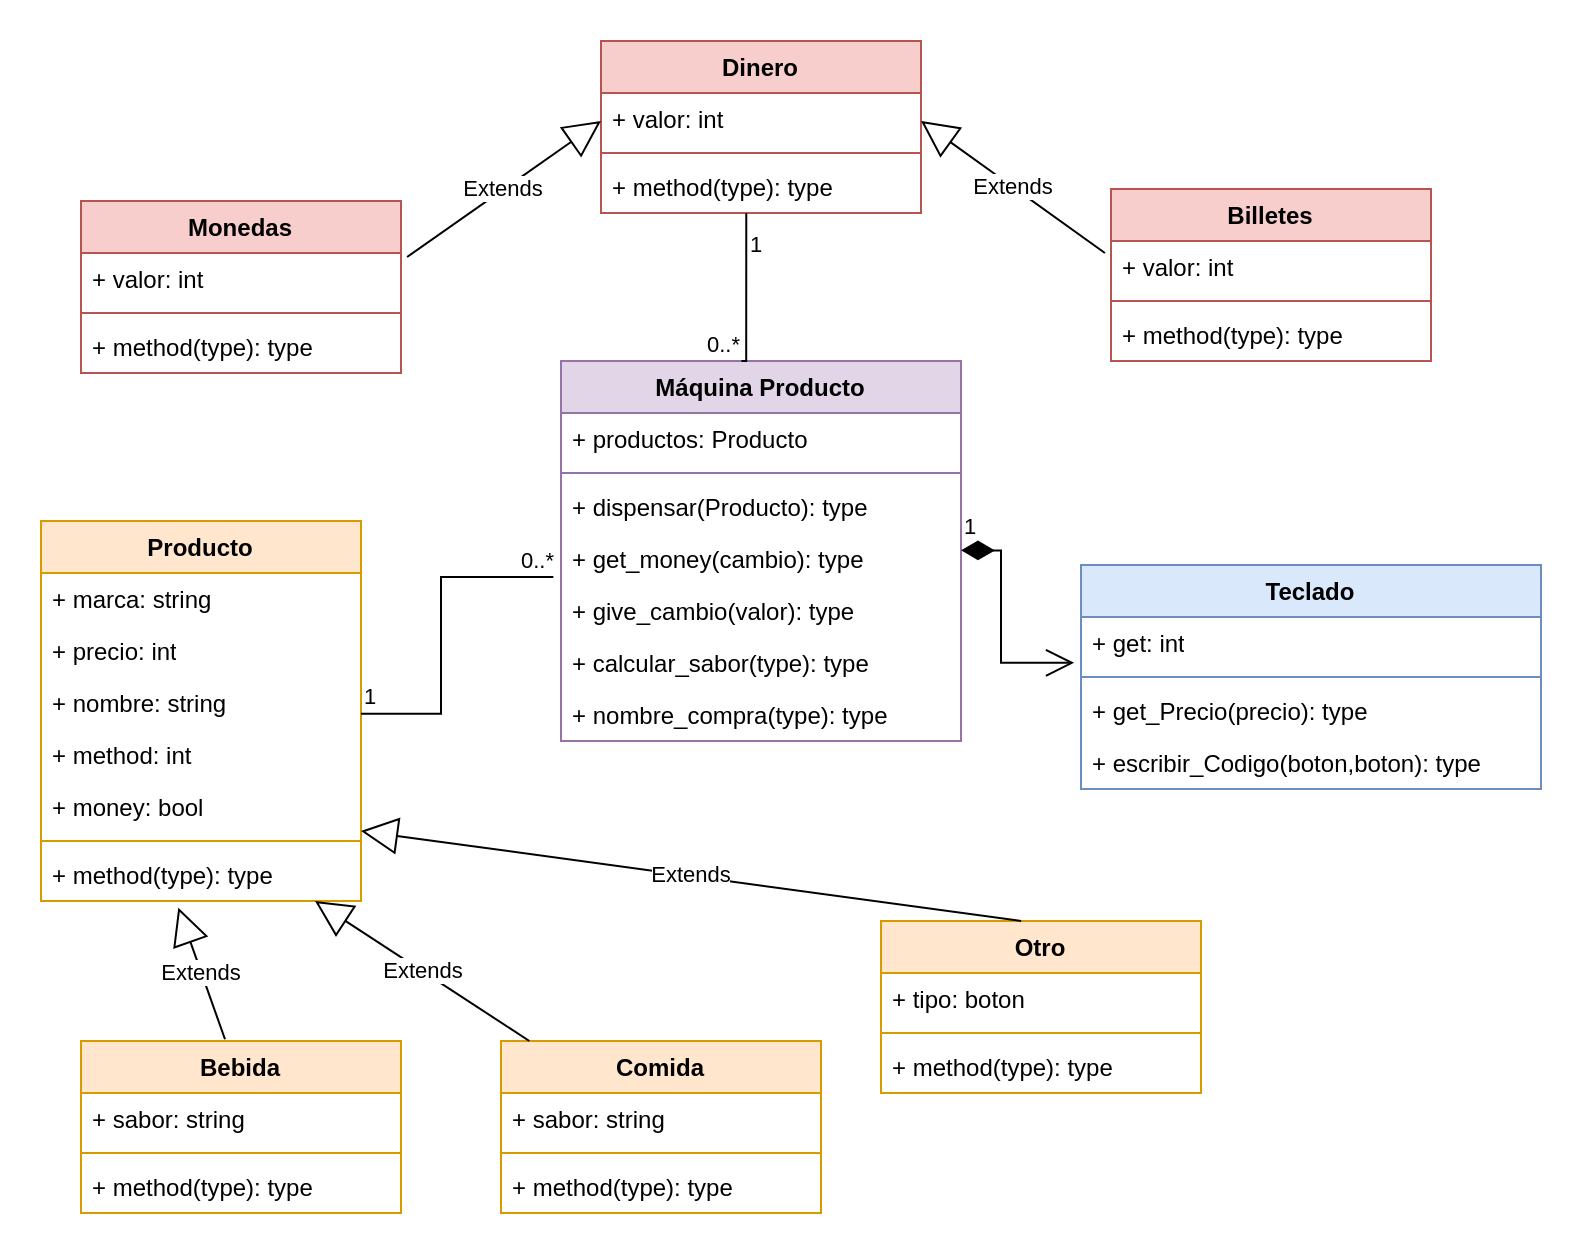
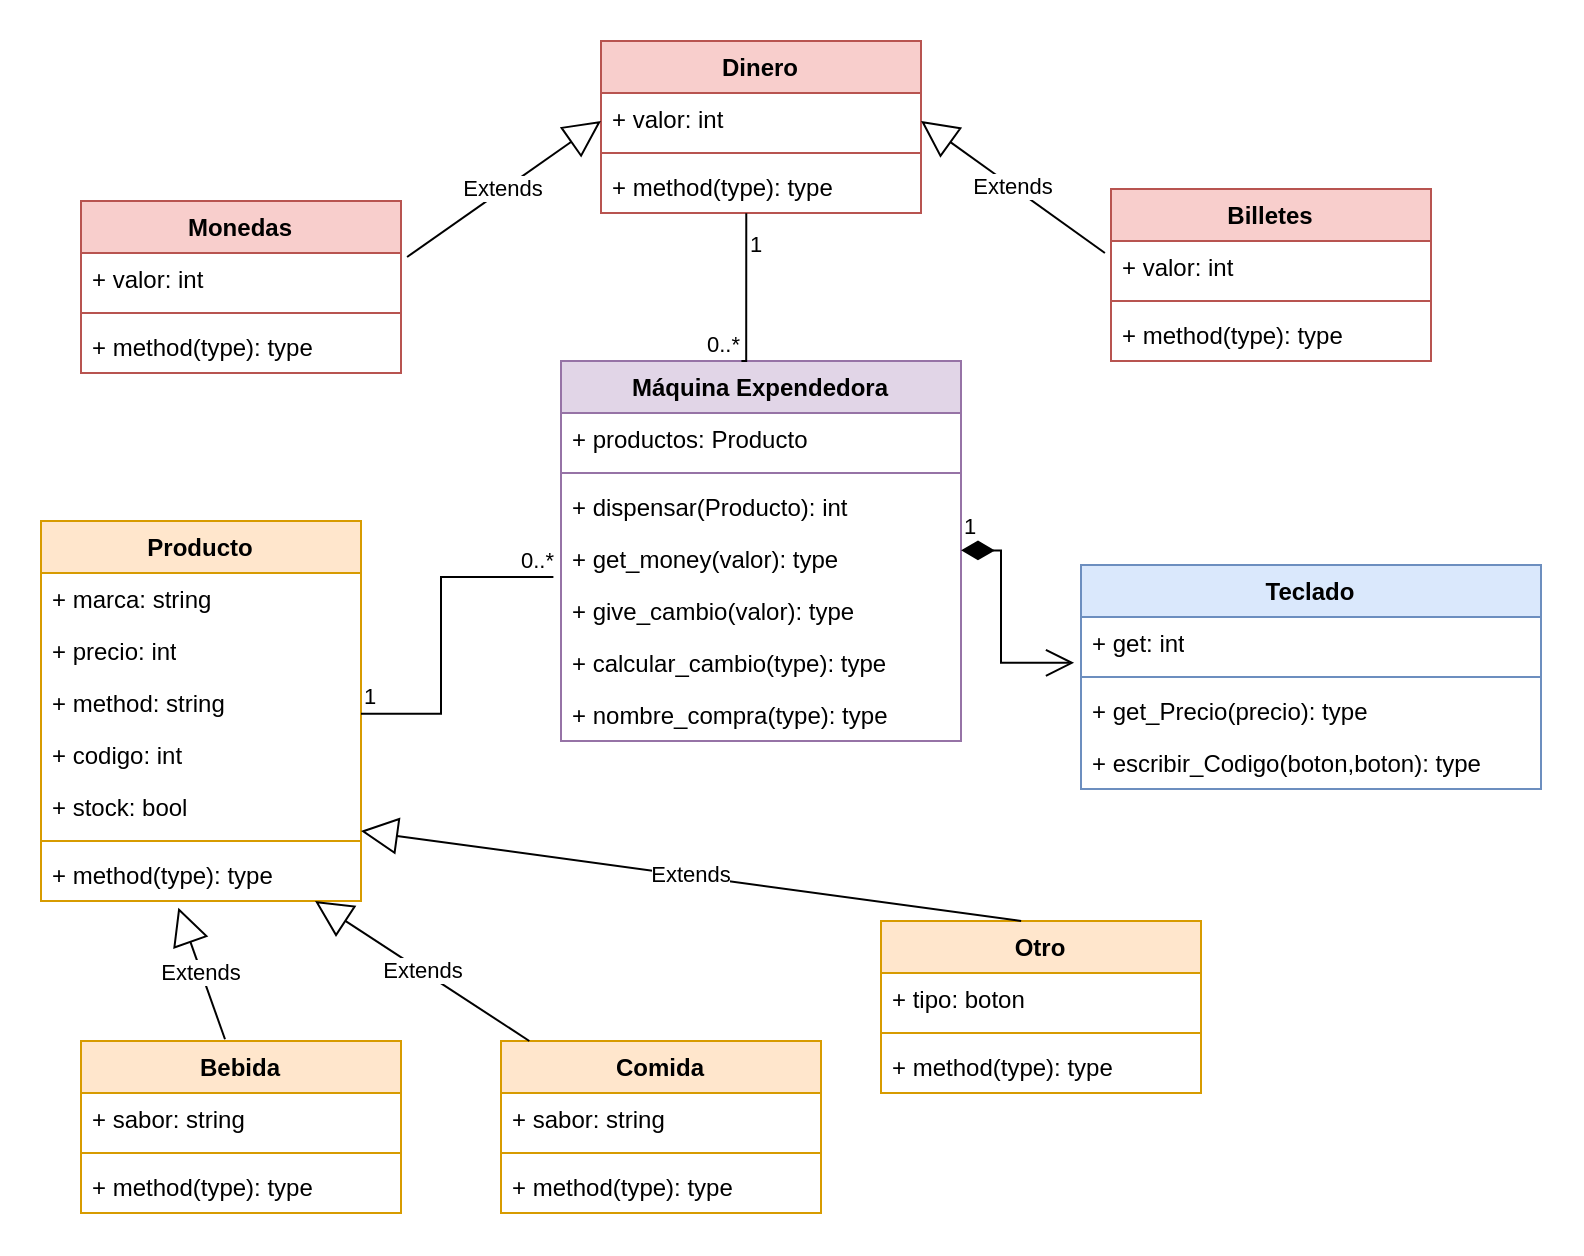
(761, 389) -> (761, 389)
(742, 509) -> (732, 509)
(729, 561) -> (722, 561)
(746, 665) -> (749, 665)
(148, 705) -> (148, 705)
(128, 757) -> (125, 757)
(128, 809) -> (128, 809)
